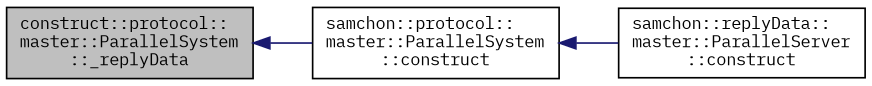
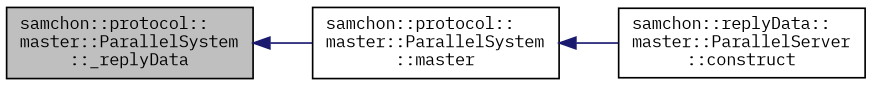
(130, 43) -> (130, 43)
(436, 43) -> (436, 43)
